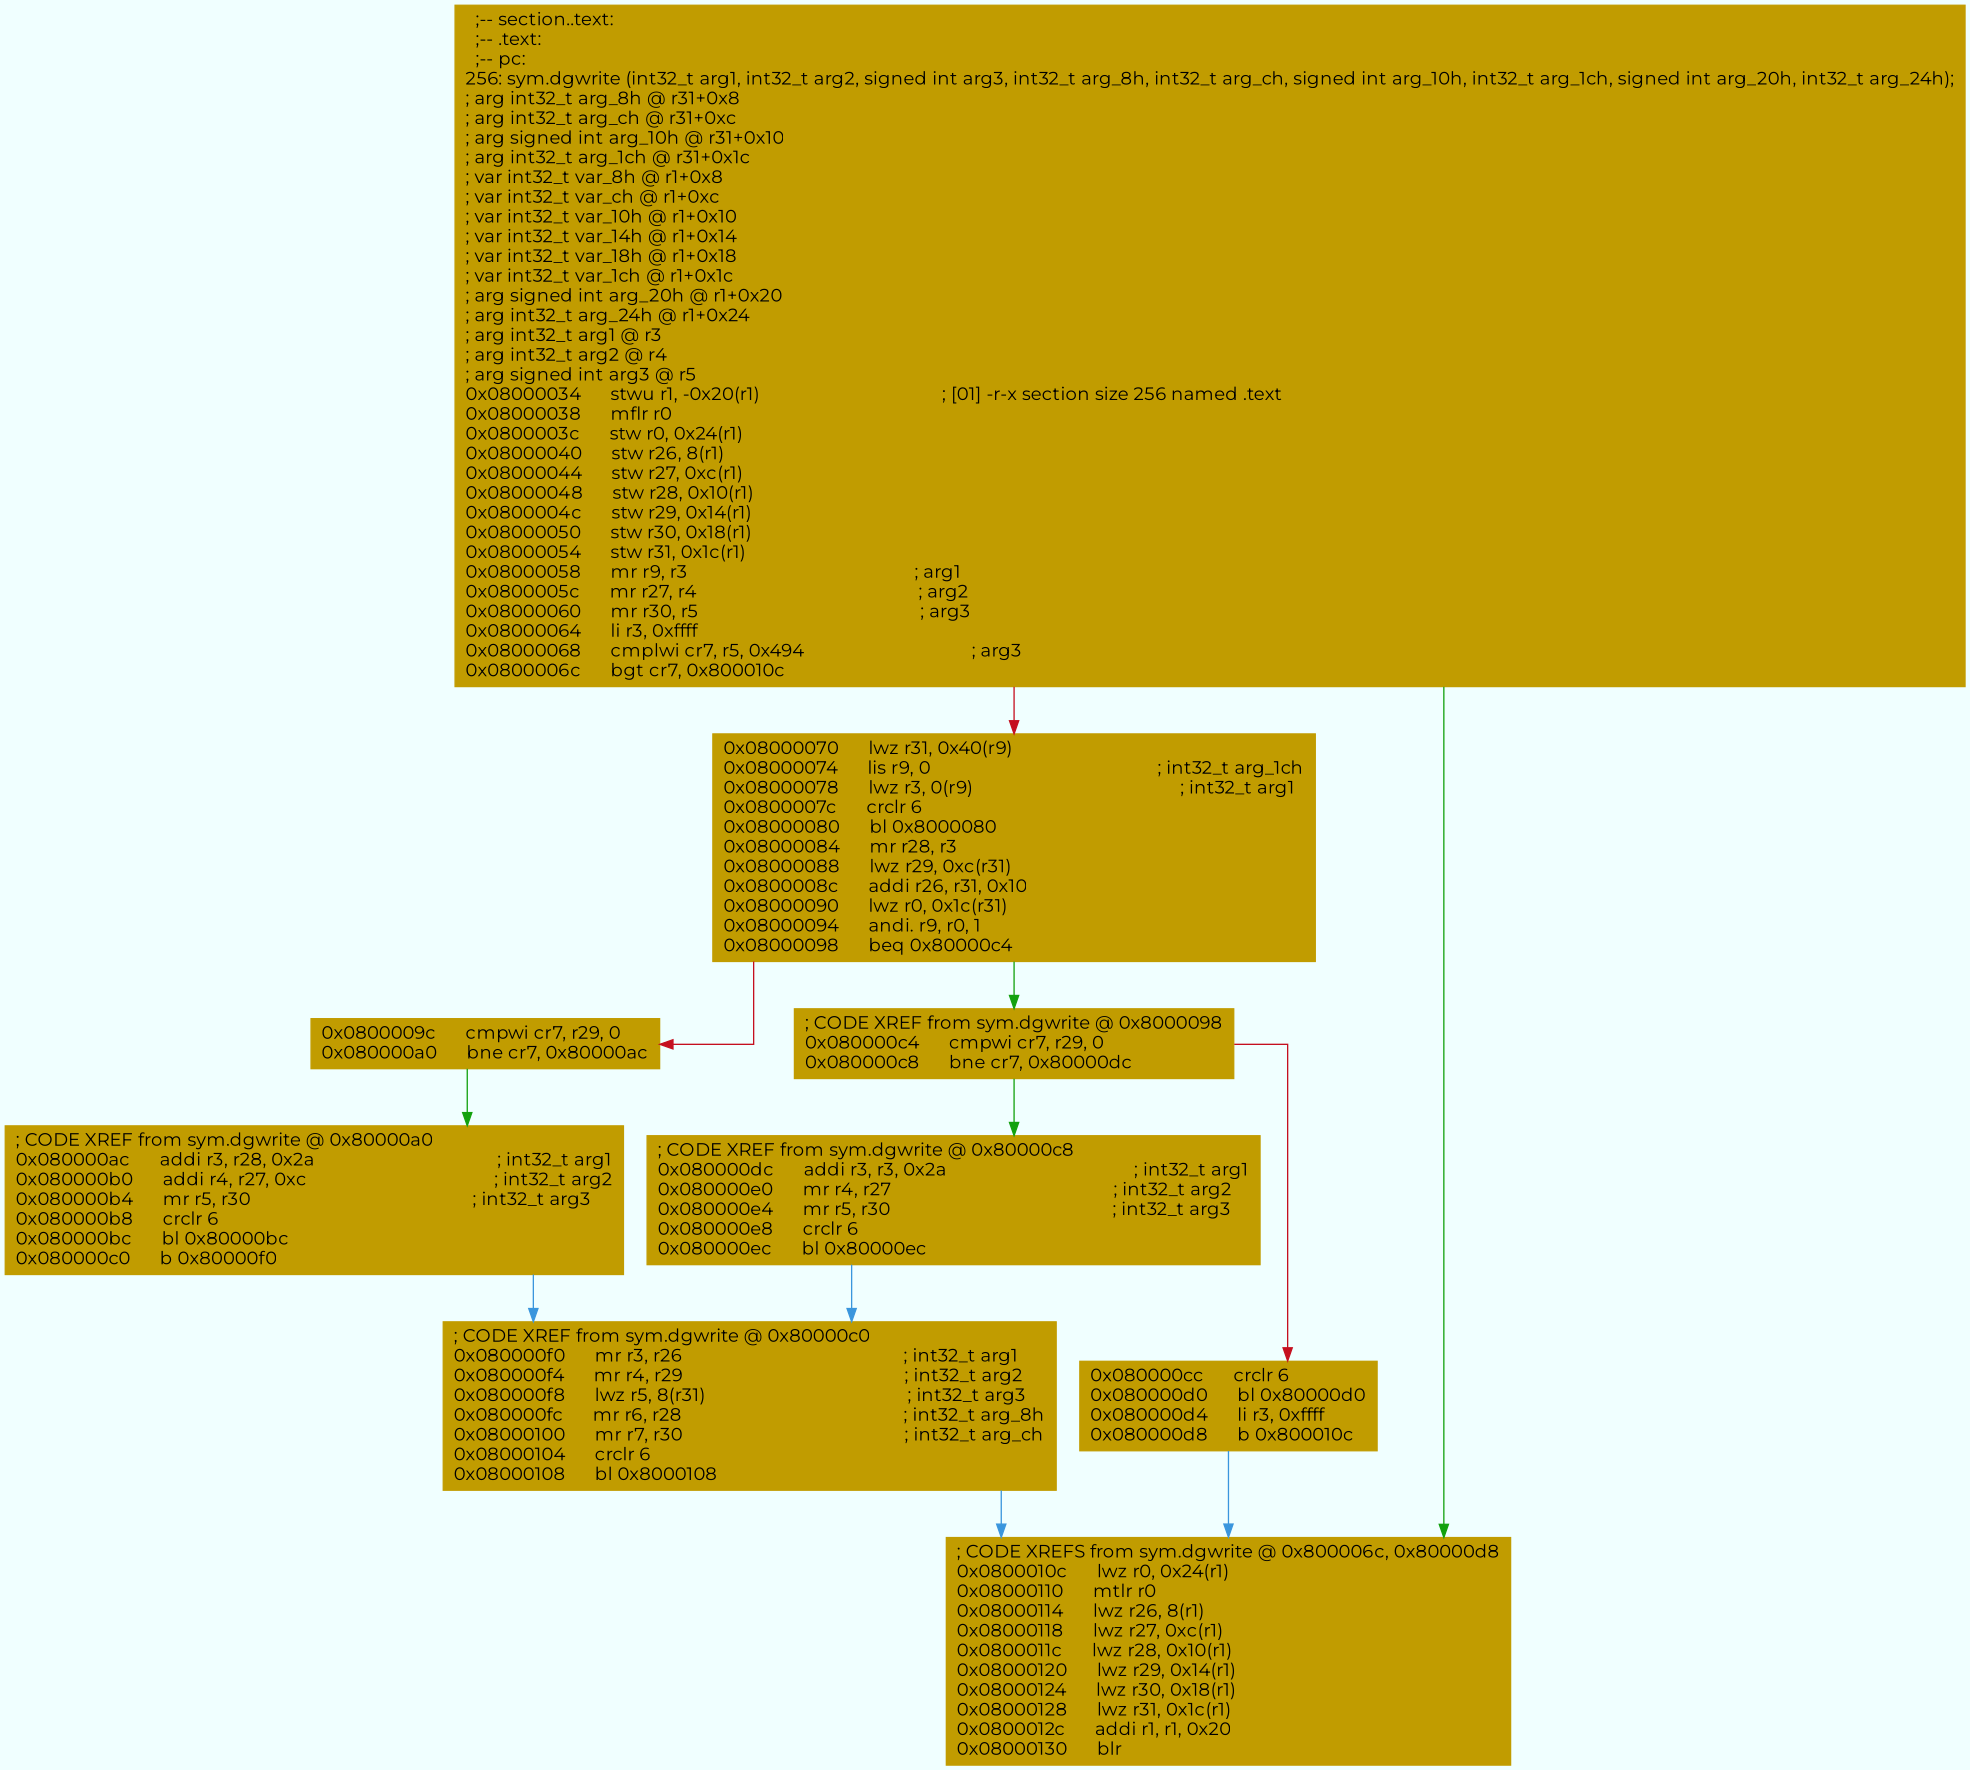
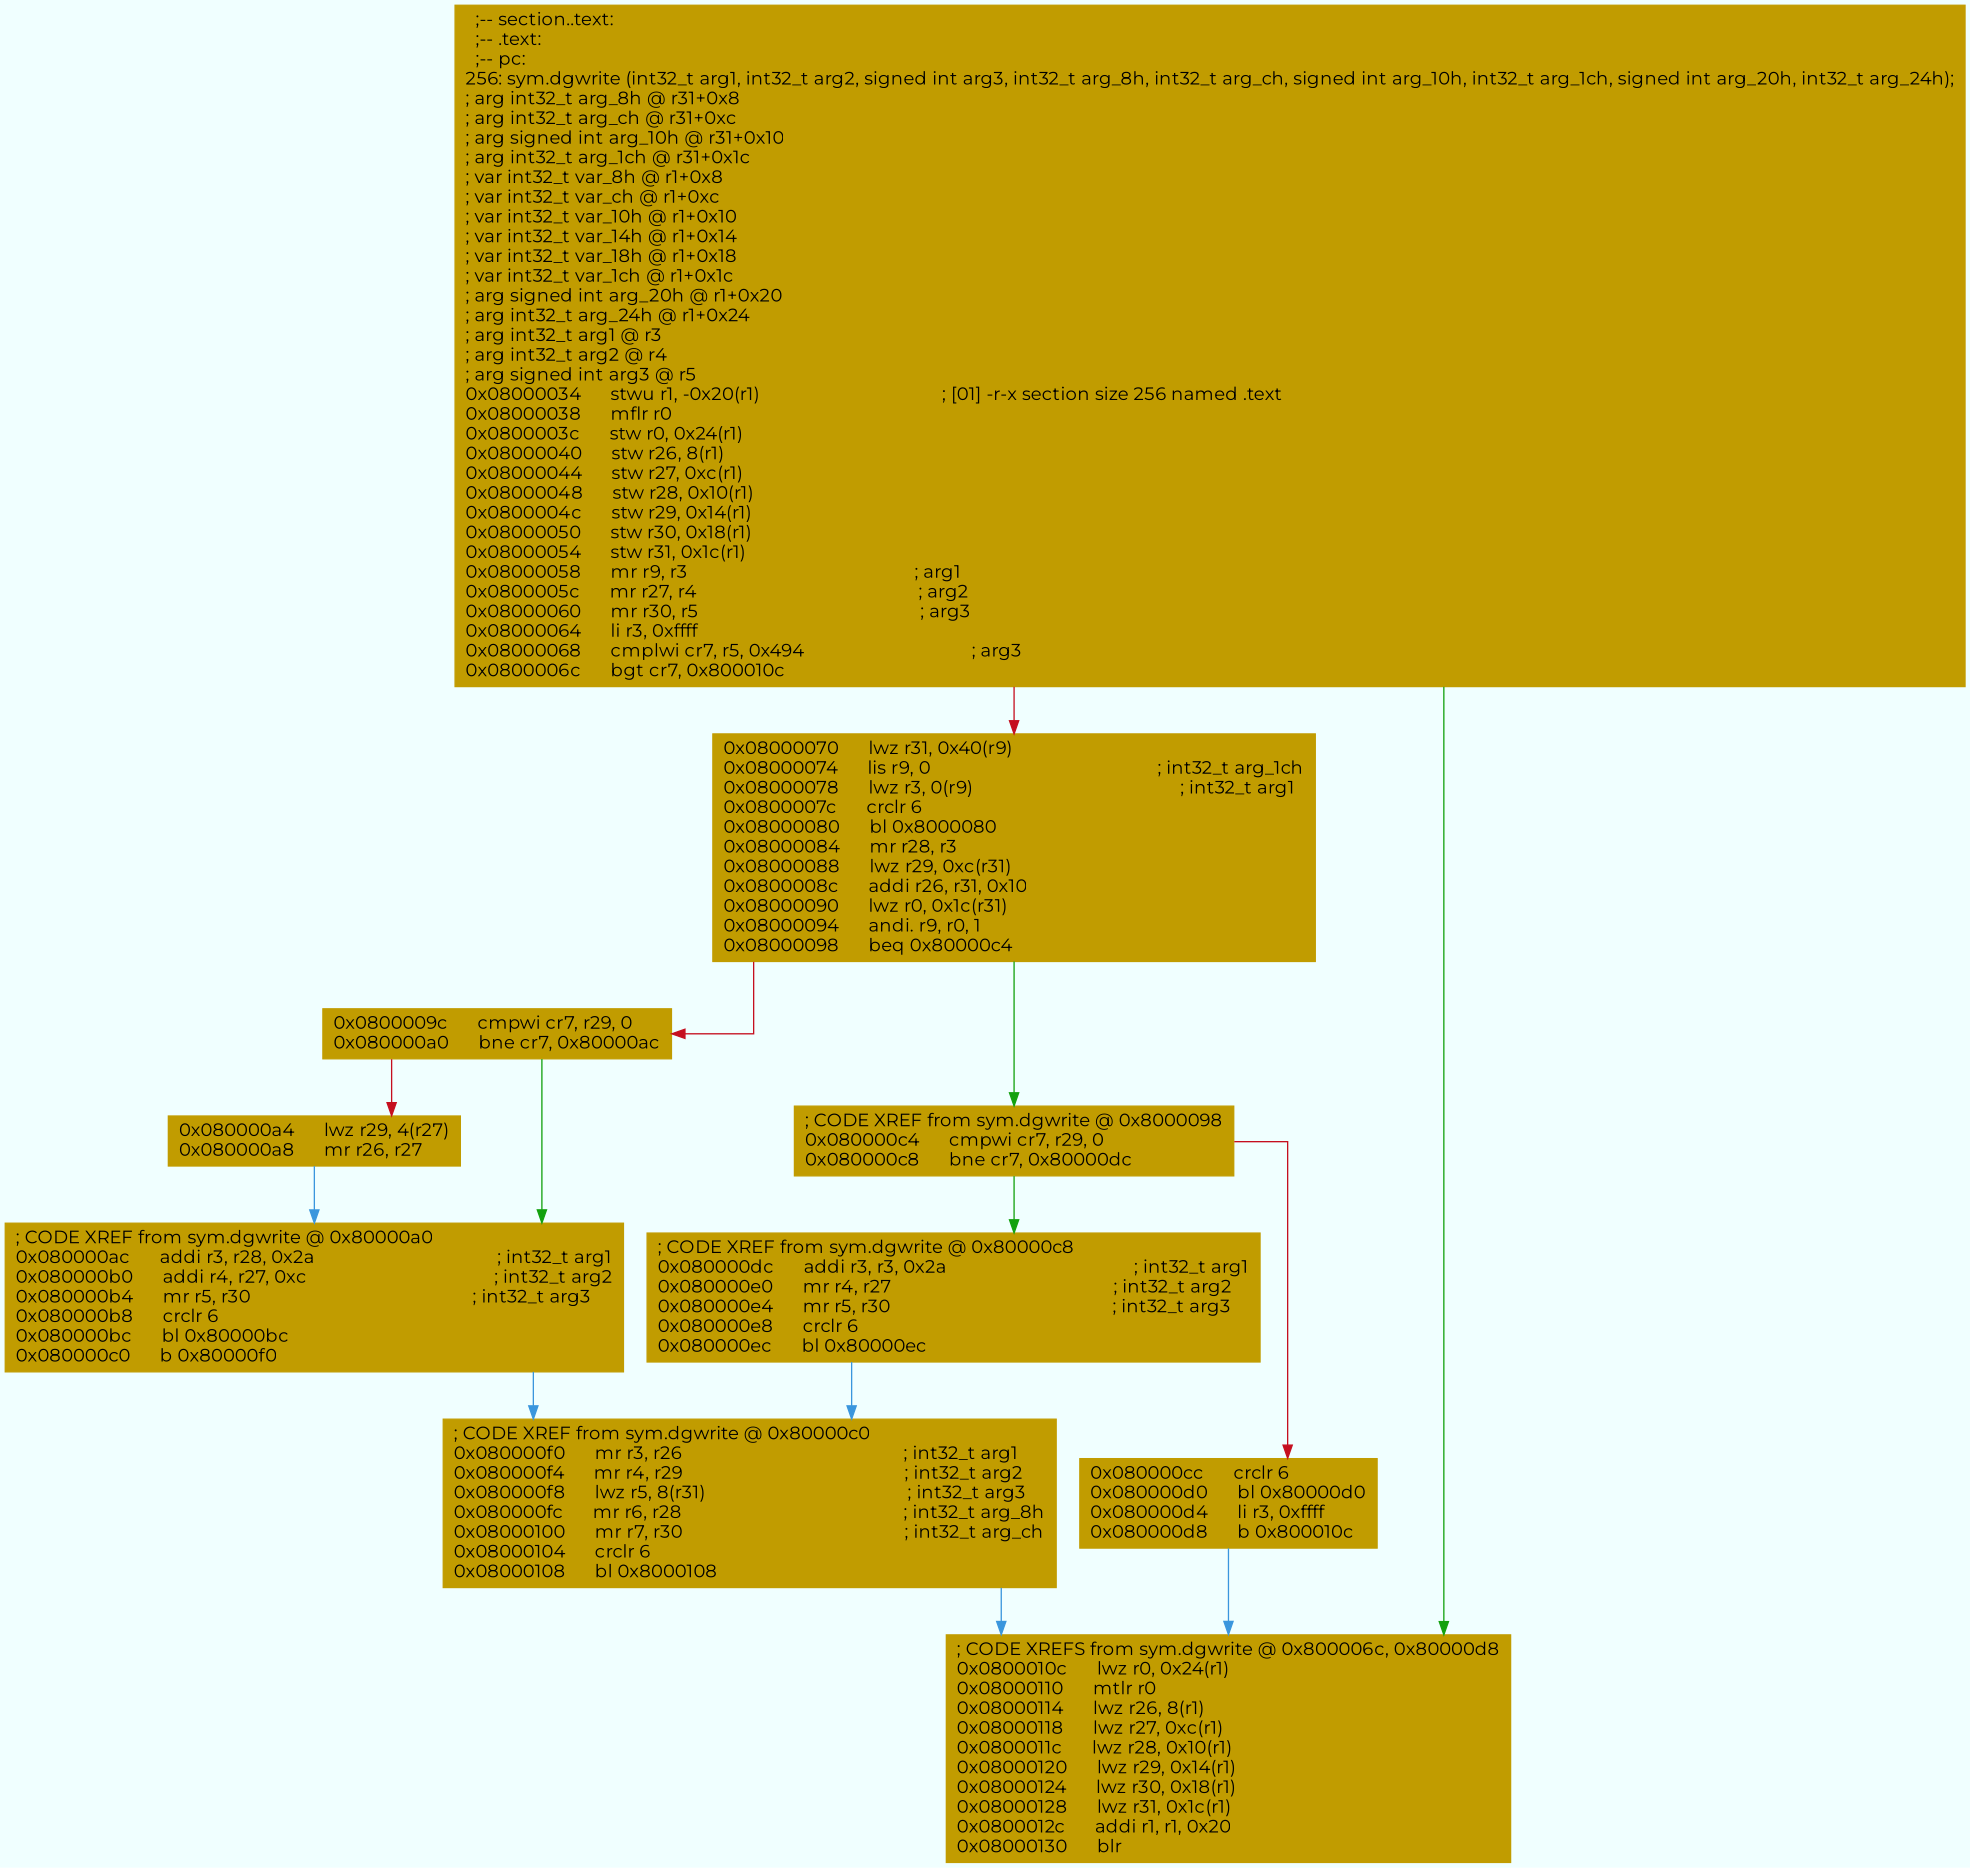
none -> (314, 1141)
